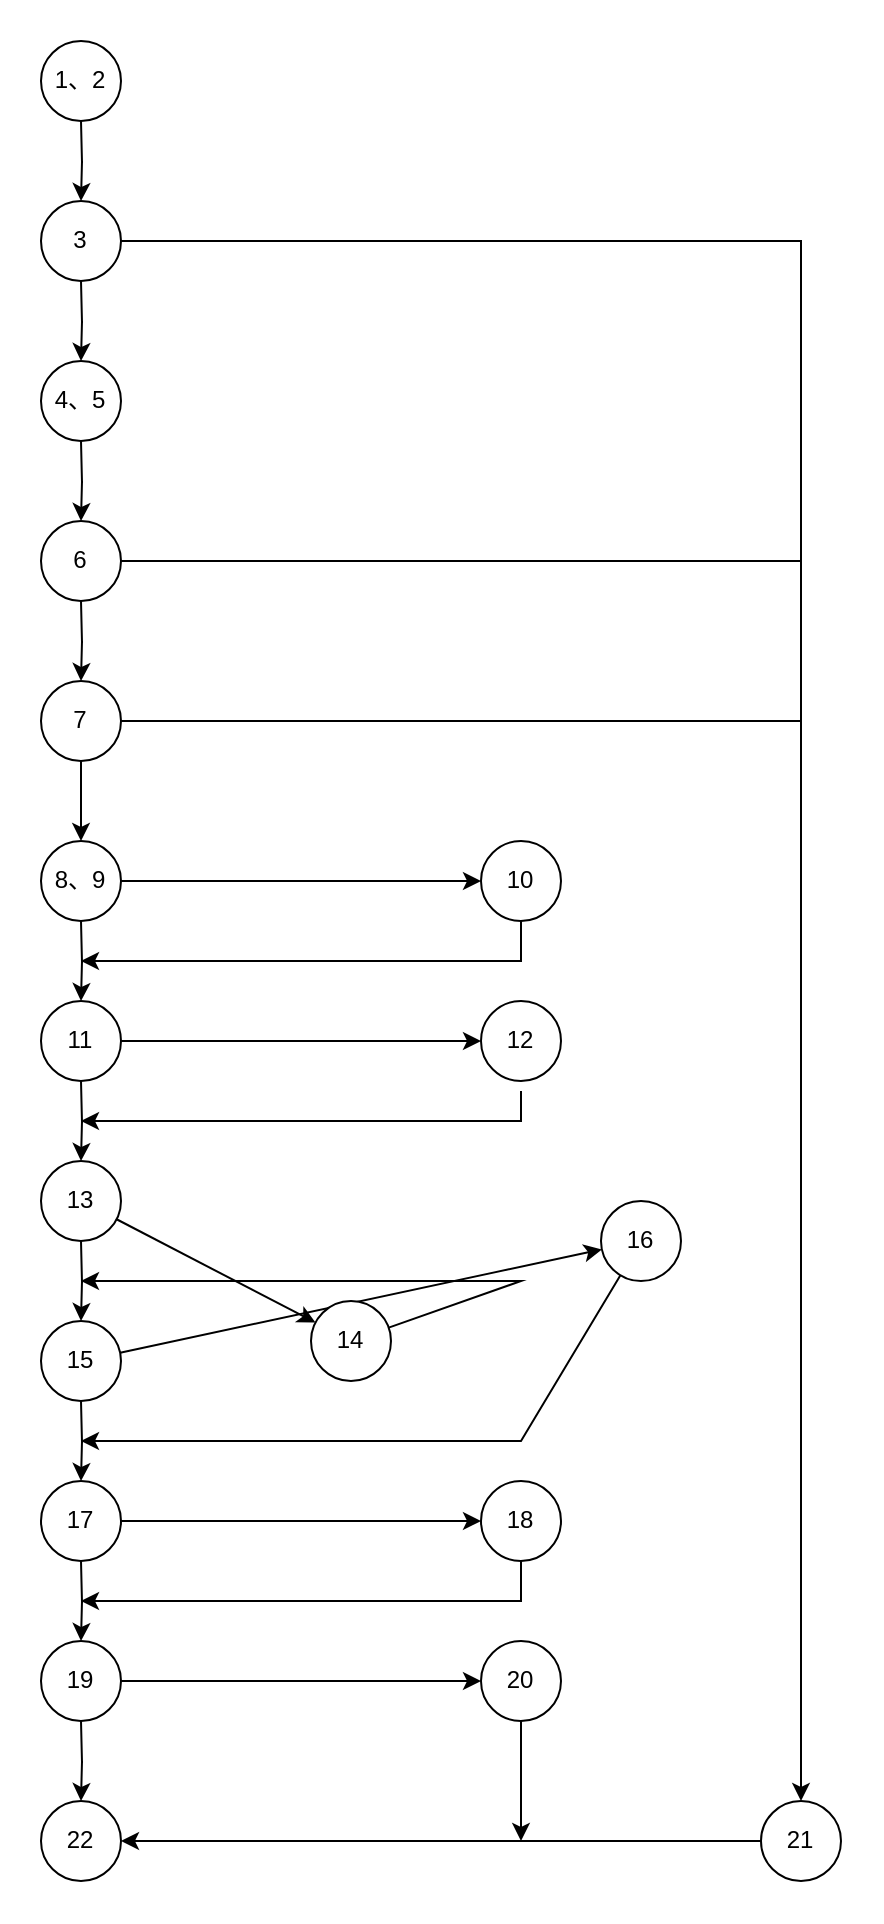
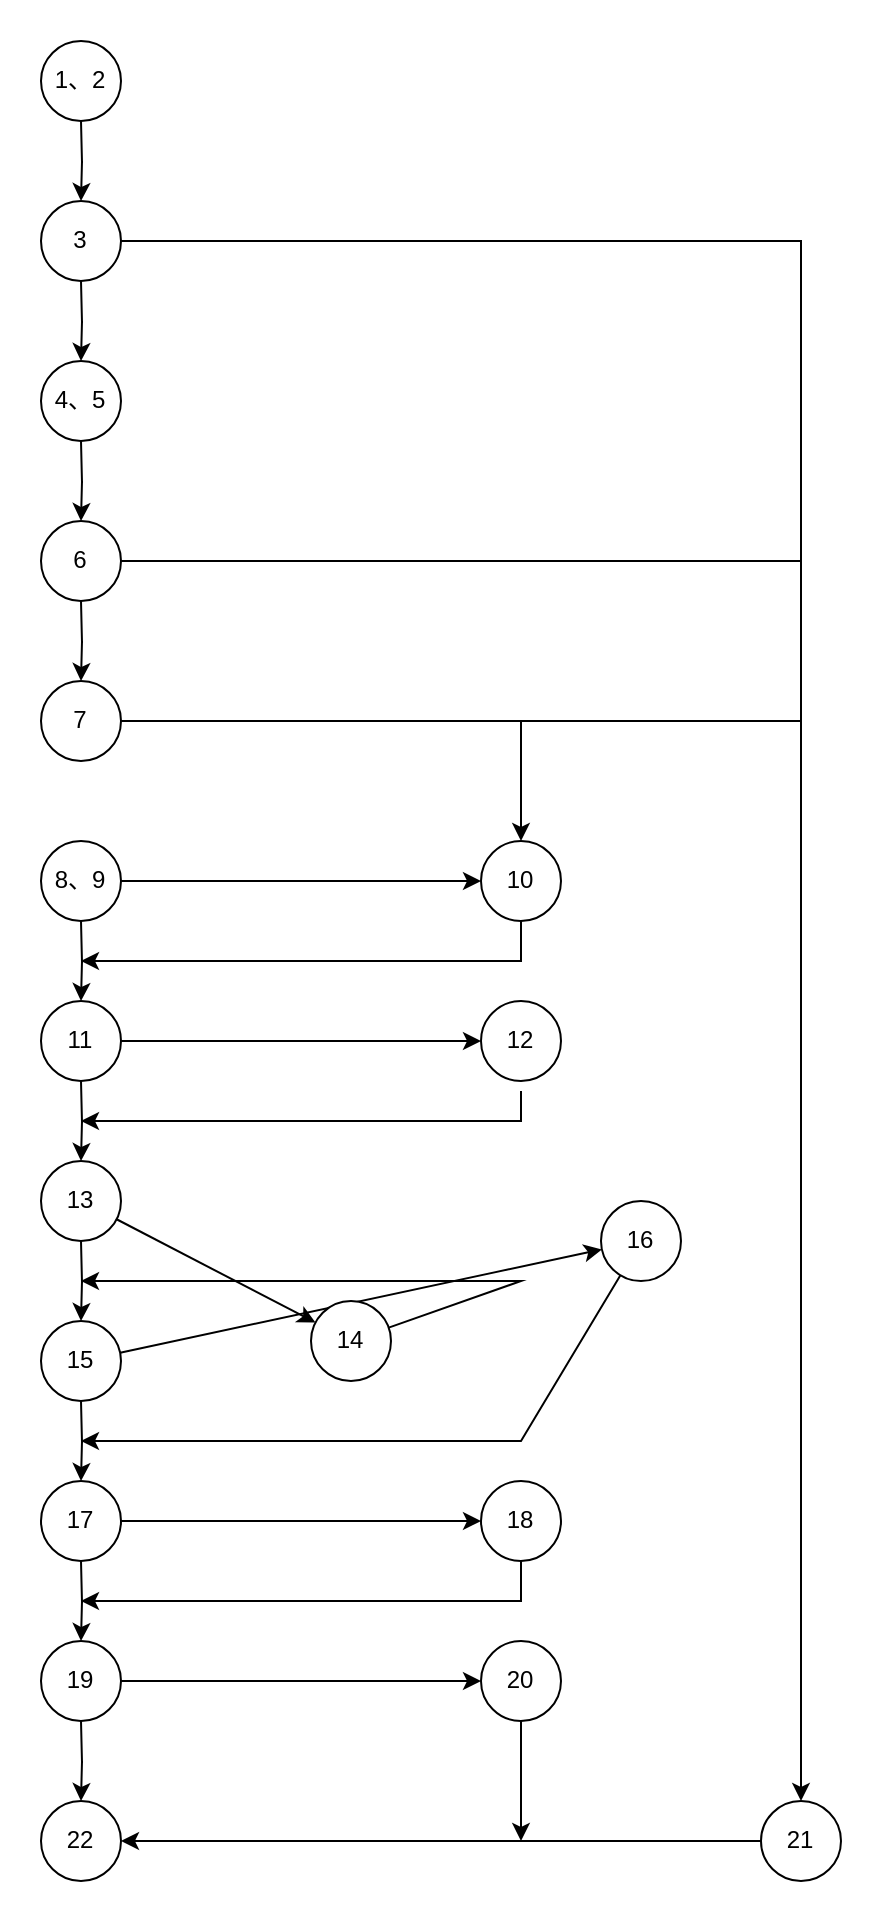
(81, 794) -> (521, 776)
